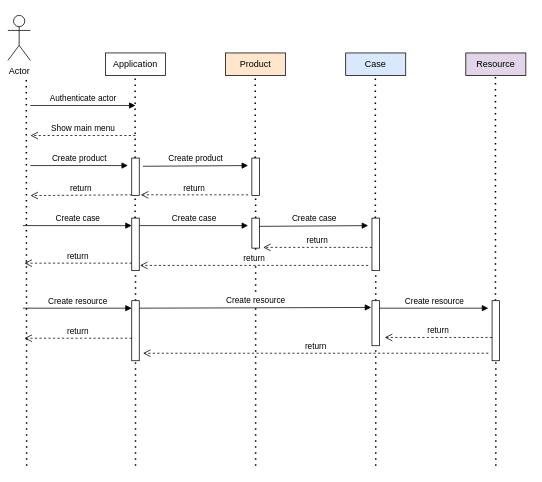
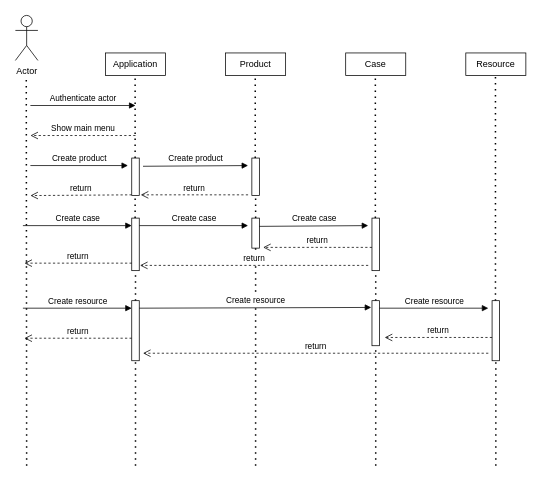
(19, 38) -> (27, 38)
(255, 64) -> (255, 64)
(375, 64) -> (375, 64)
(495, 64) -> (495, 64)
